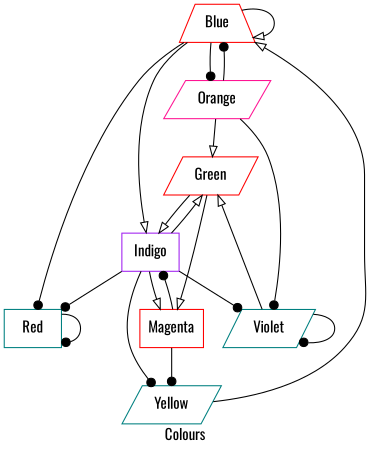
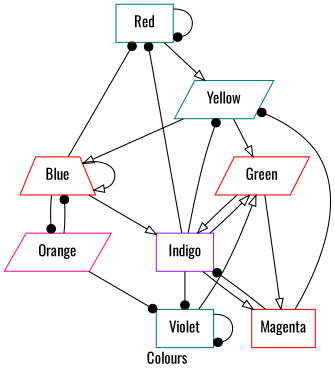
none -> (181, 58)
(215, 133) -> (241, 133)
(269, 329) -> (185, 329)
